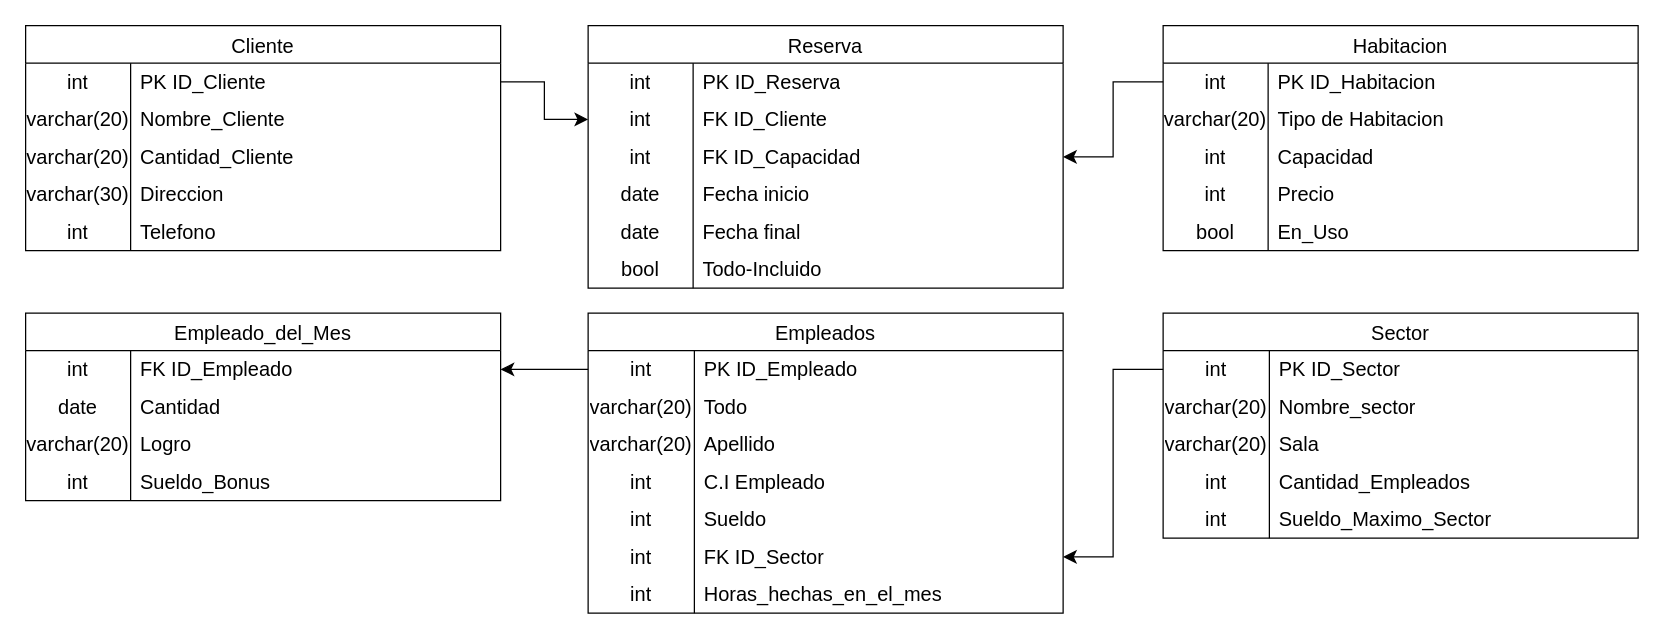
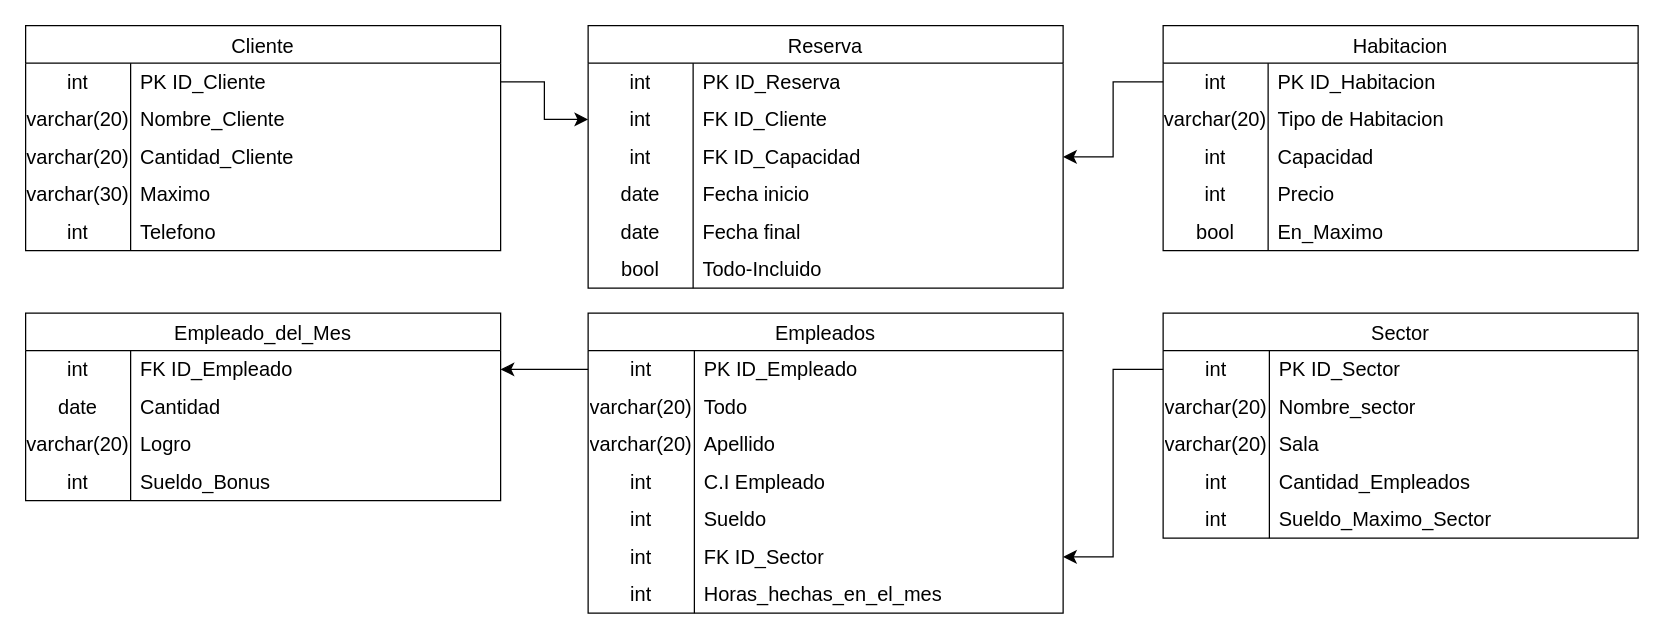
(186, 194) -> (172, 194)
(1312, 232) -> (1326, 232)
